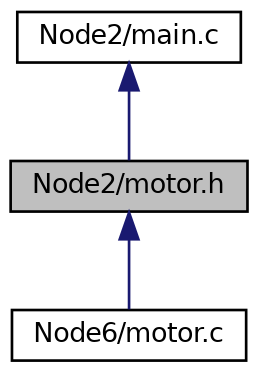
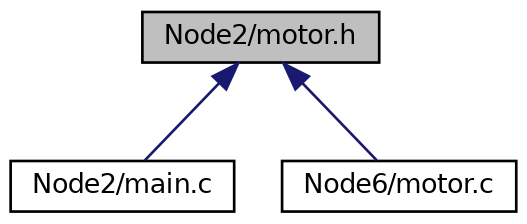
(129, 126) -> (182, 122)
